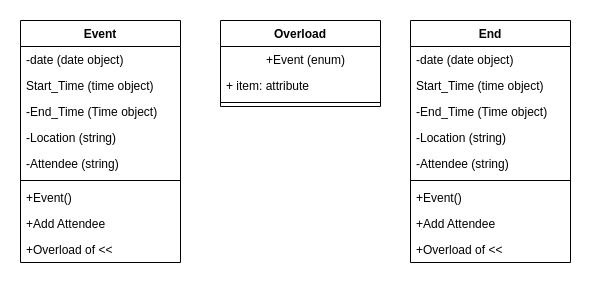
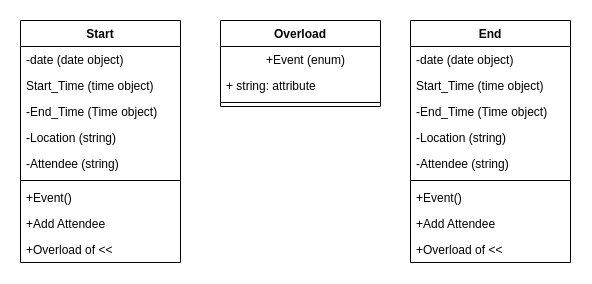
(101, 35) -> (101, 35)
(276, 87) -> (283, 87)
